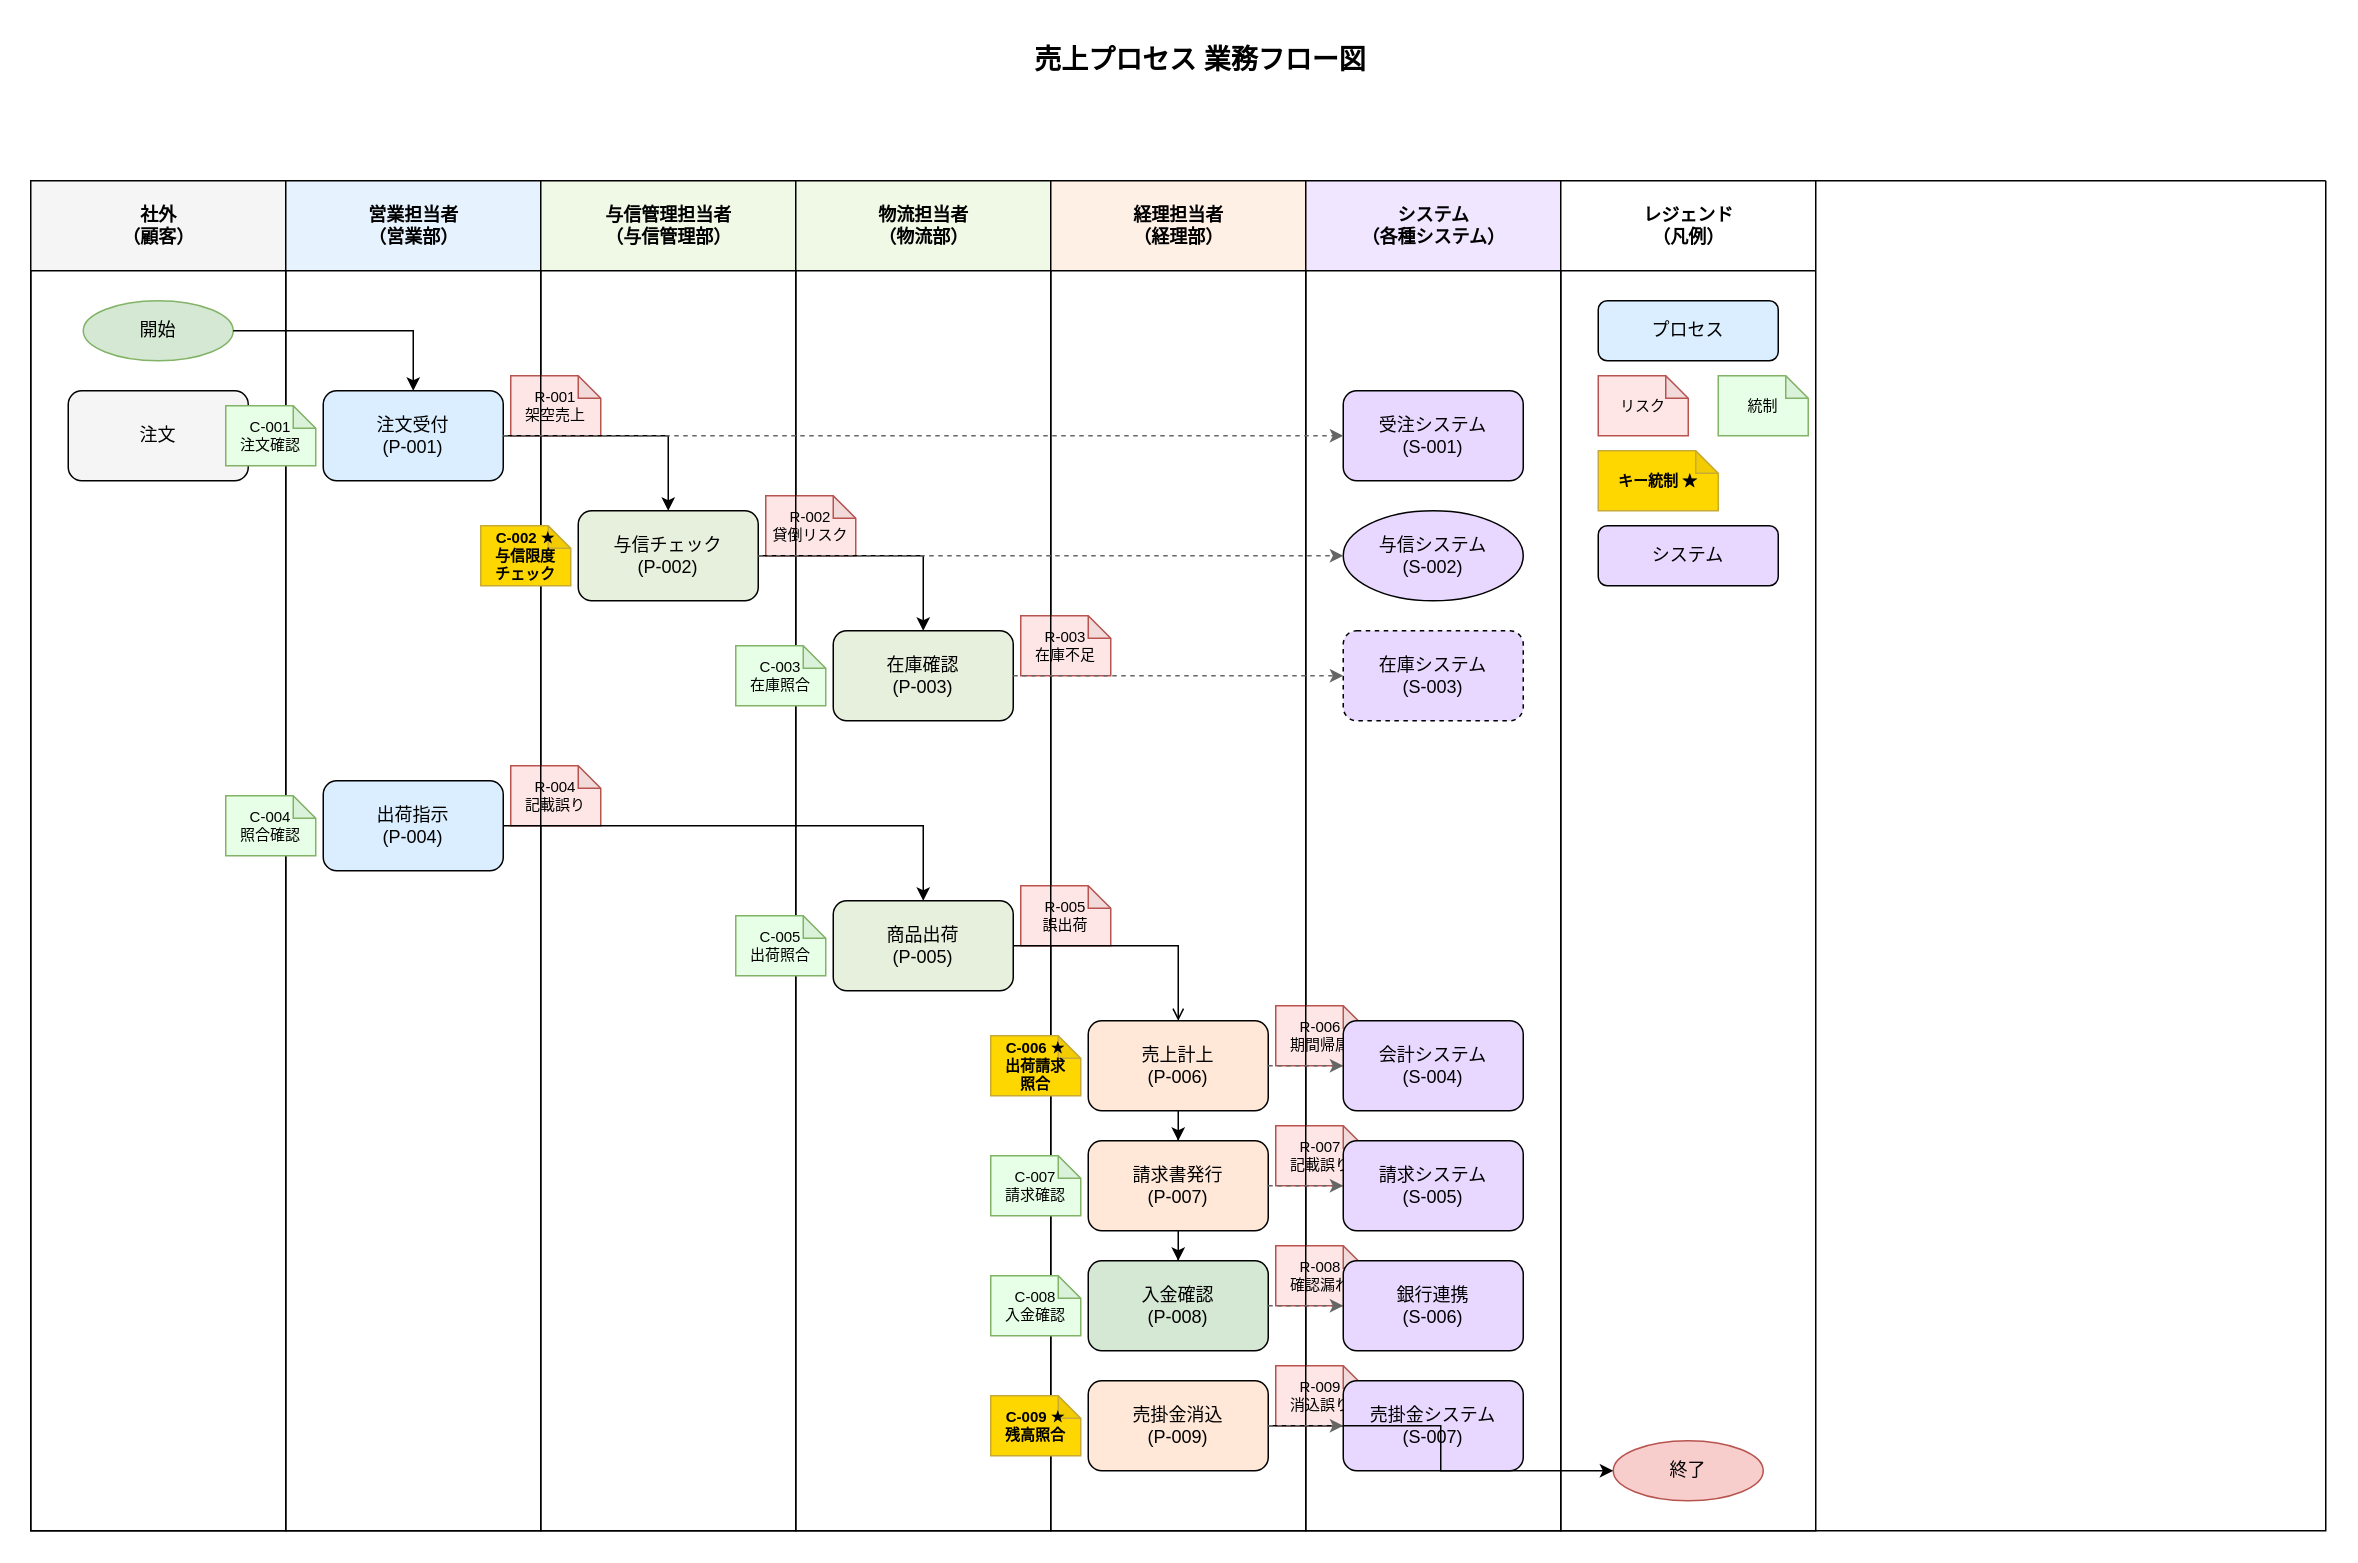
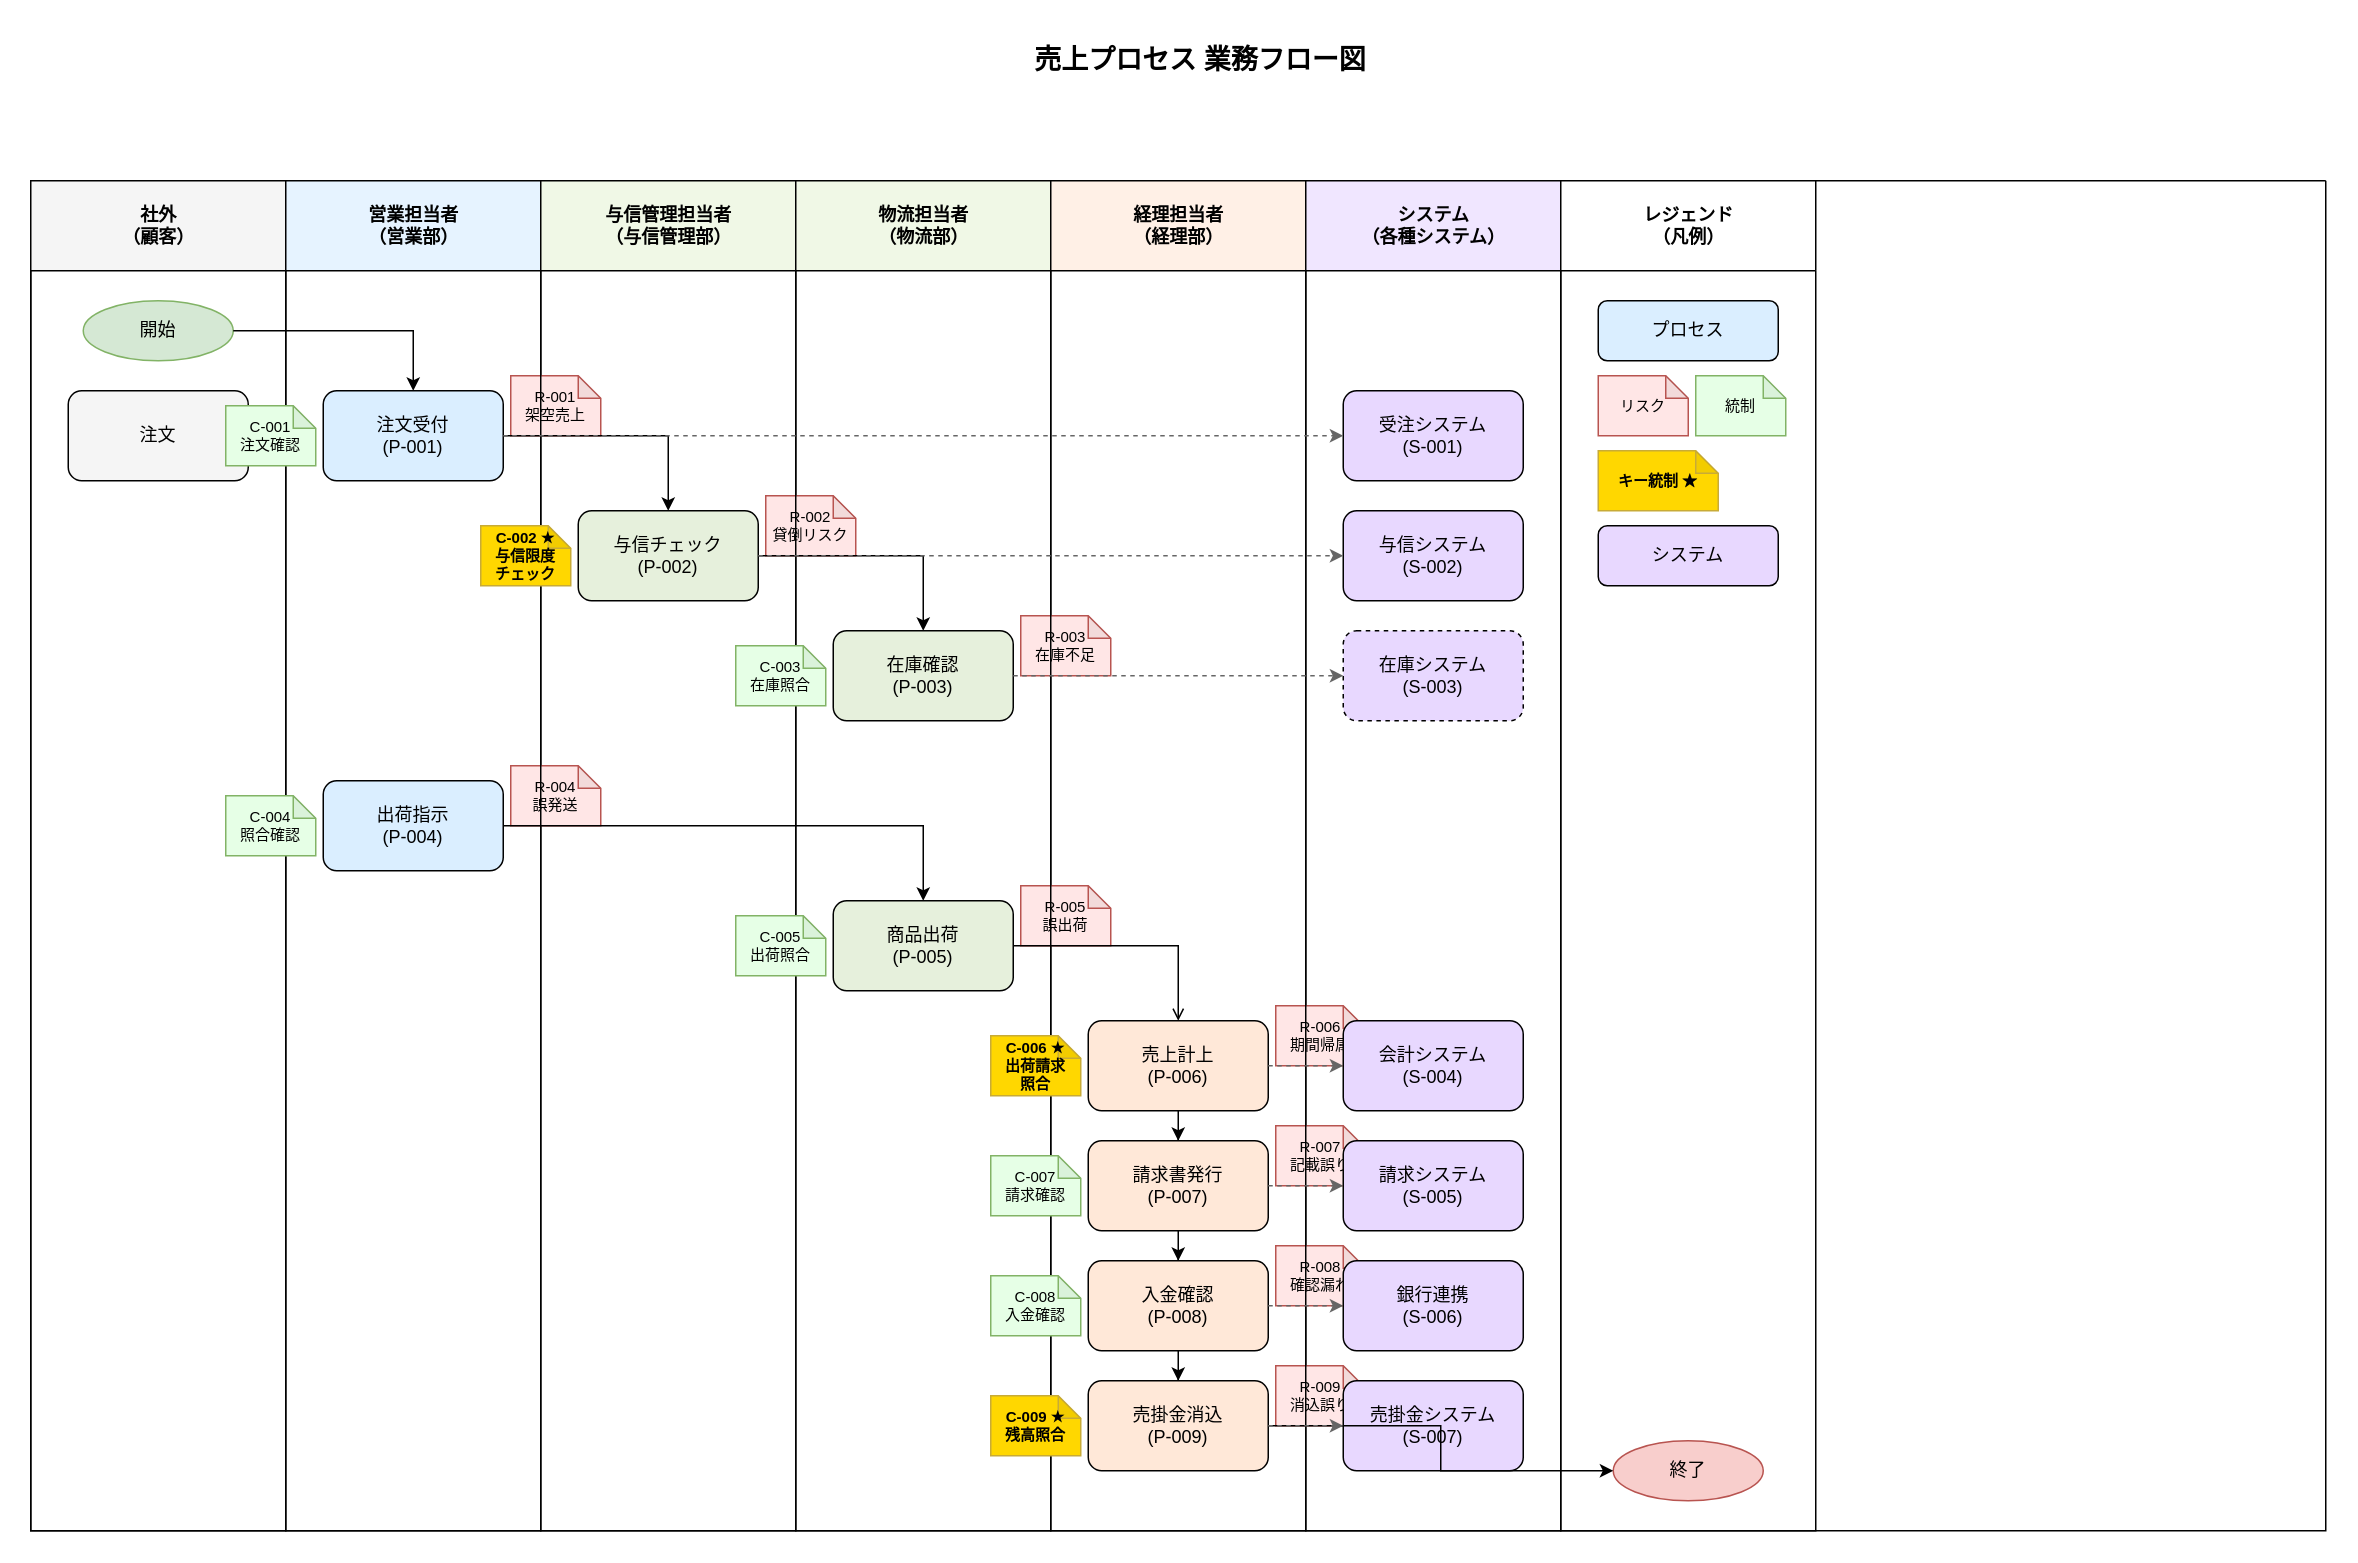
(1763, 406) -> (1741, 406)
(1433, 556) -> (1433, 556)
(556, 796) -> (556, 796)
(1178, 1306) -> (1178, 1306)
none -> (1178, 1371)
